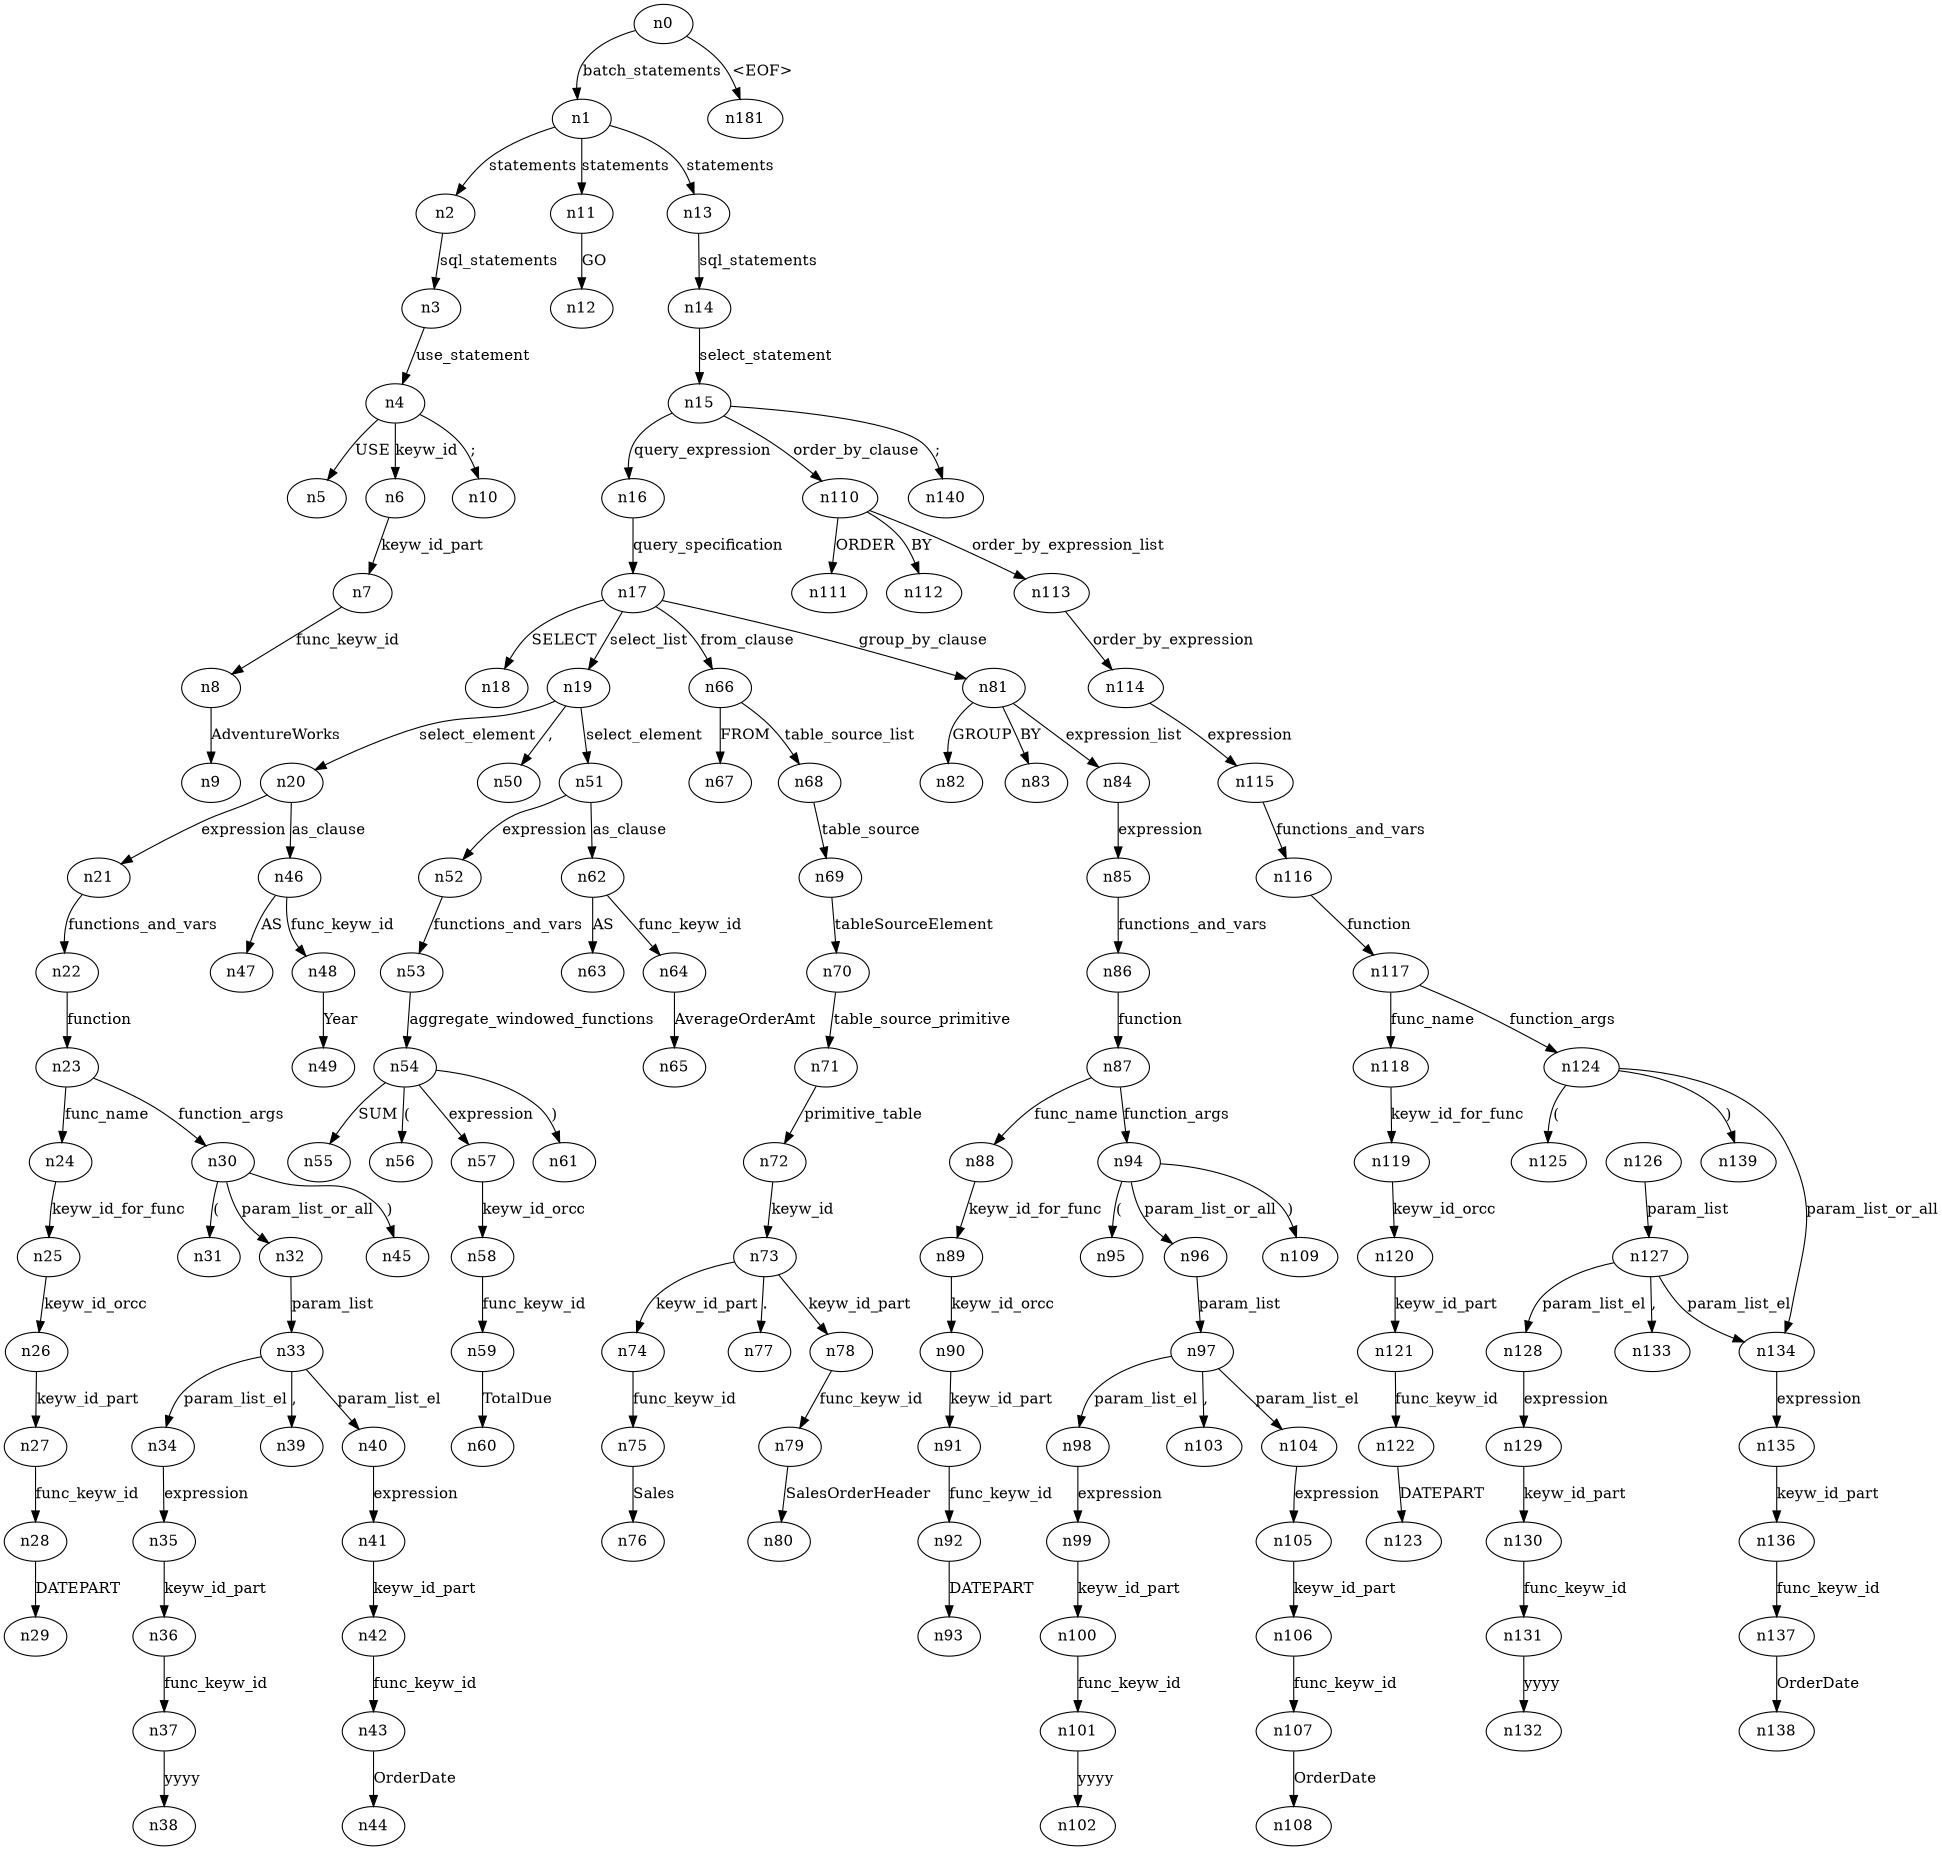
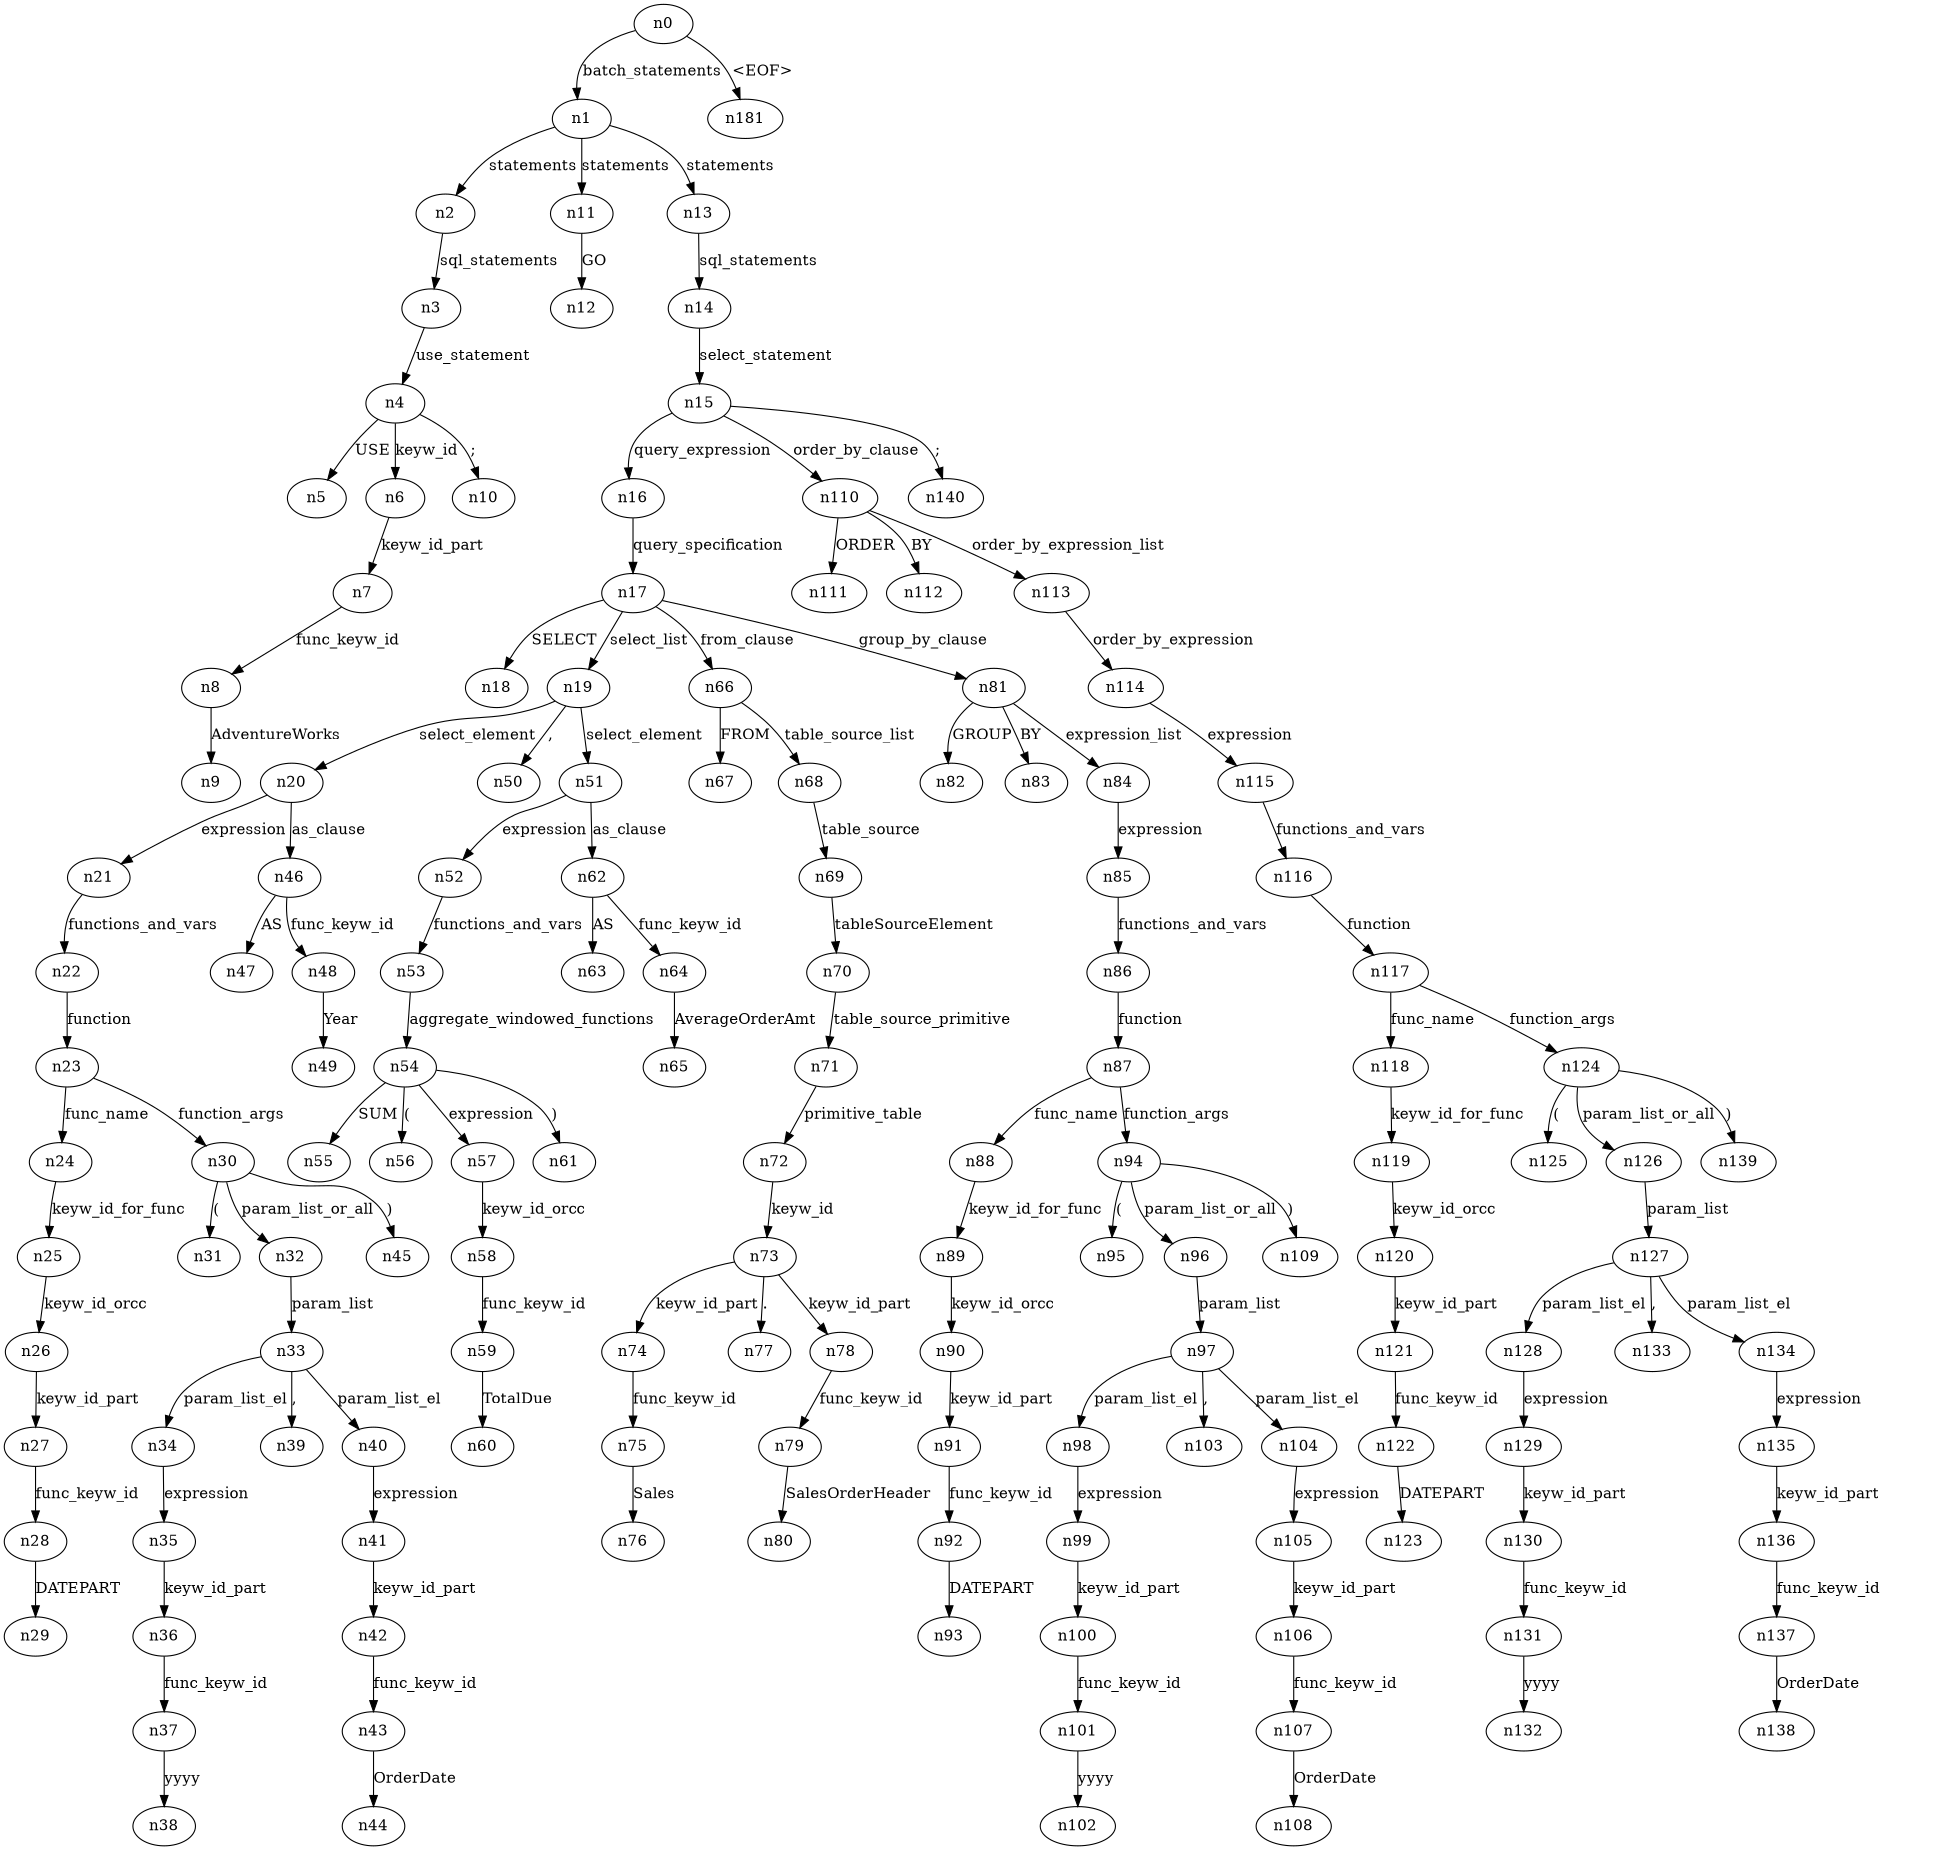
(1784, 1141) -> (1581, 1121)
